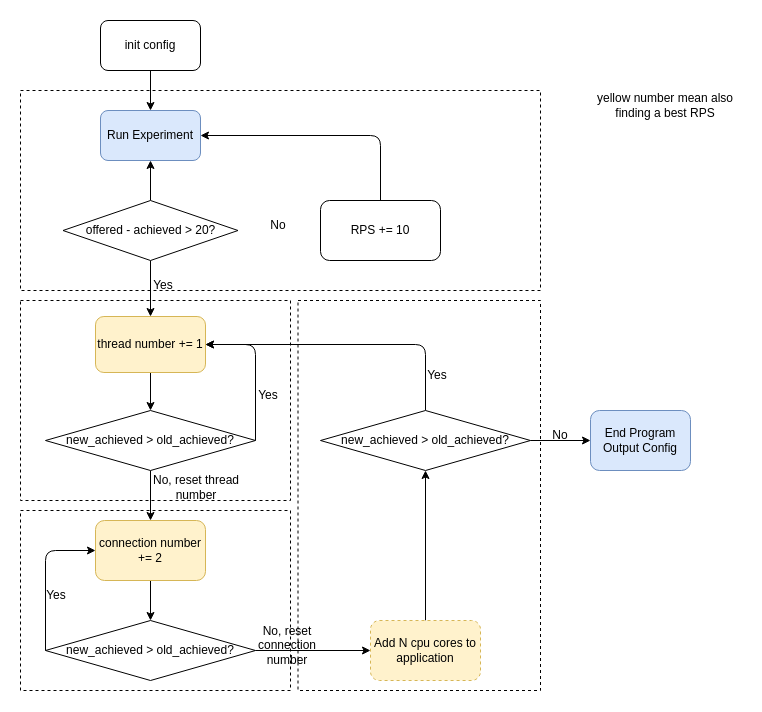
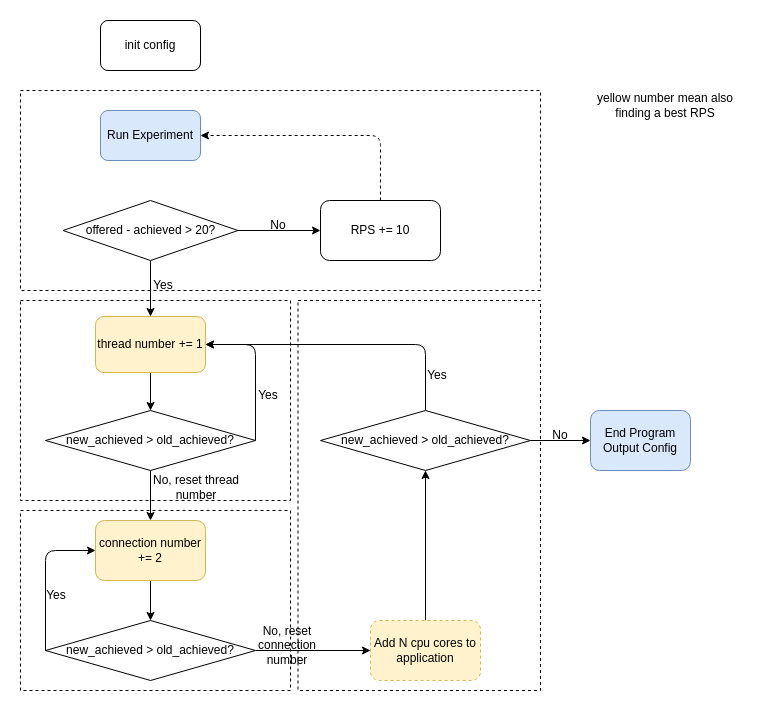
(151, 87) -> none
(320, 136) -> (320, 136)
(151, 184) -> (276, 231)
